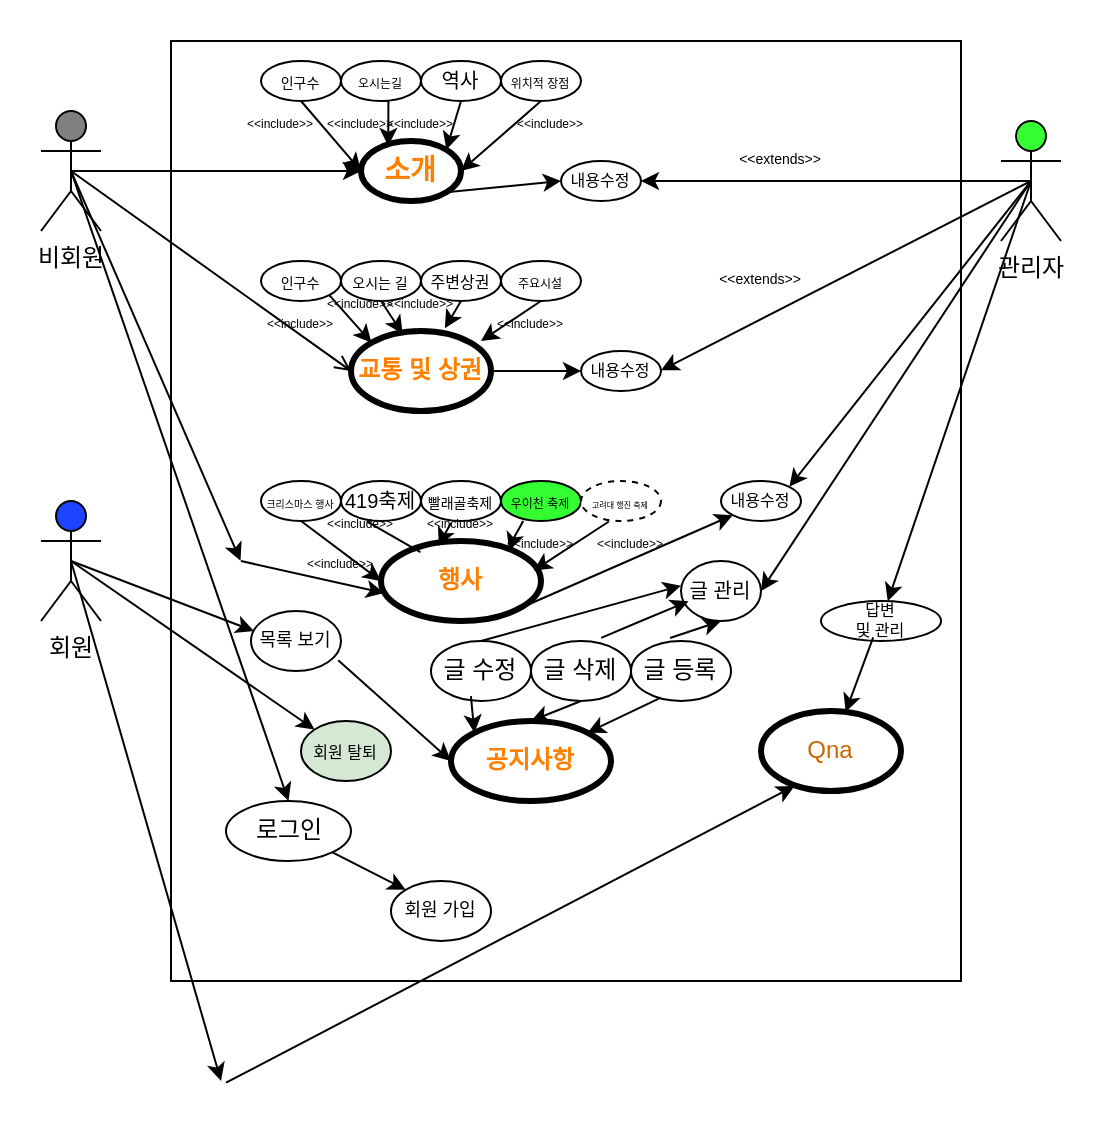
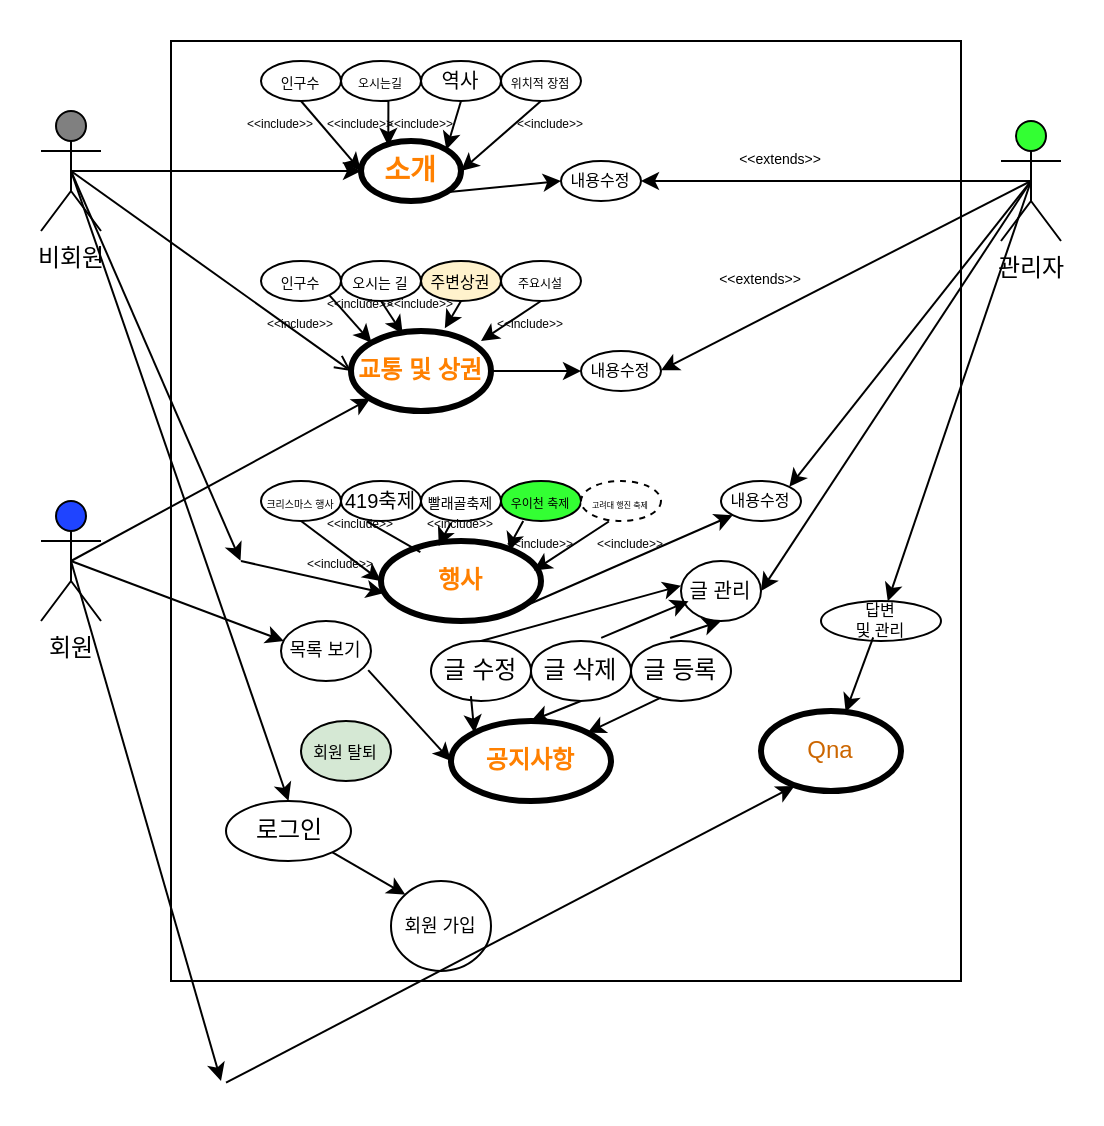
(461, 281) -> (461, 281)
(163, 625) -> (285, 445)
(296, 641) -> (326, 651)
(441, 911) -> (441, 926)
